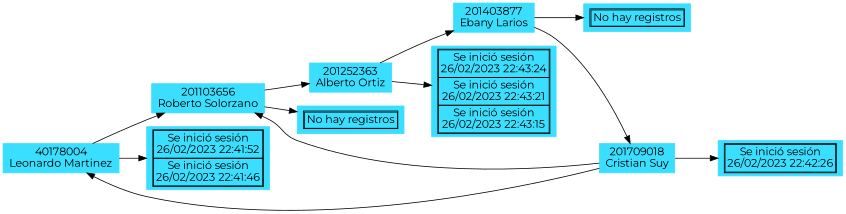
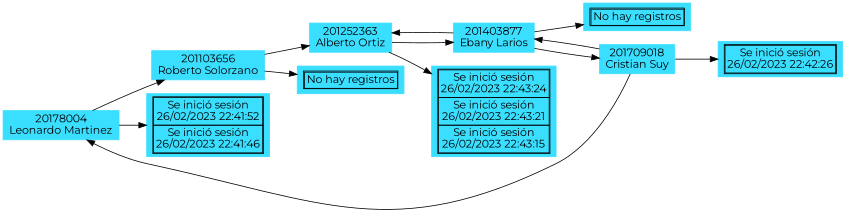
none -> (427, 32)
(61, 158) -> (61, 125)
(425, 166) -> (571, 44)
